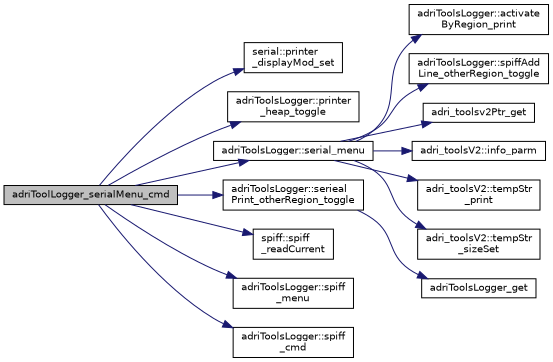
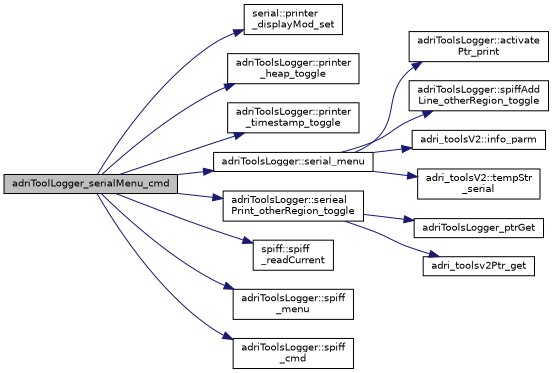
(479, 20) -> (479, 47)
none -> (293, 118)
(381, 133) -> (387, 237)
(479, 195) -> none
(479, 244) -> (479, 184)
(479, 288) -> (479, 228)
